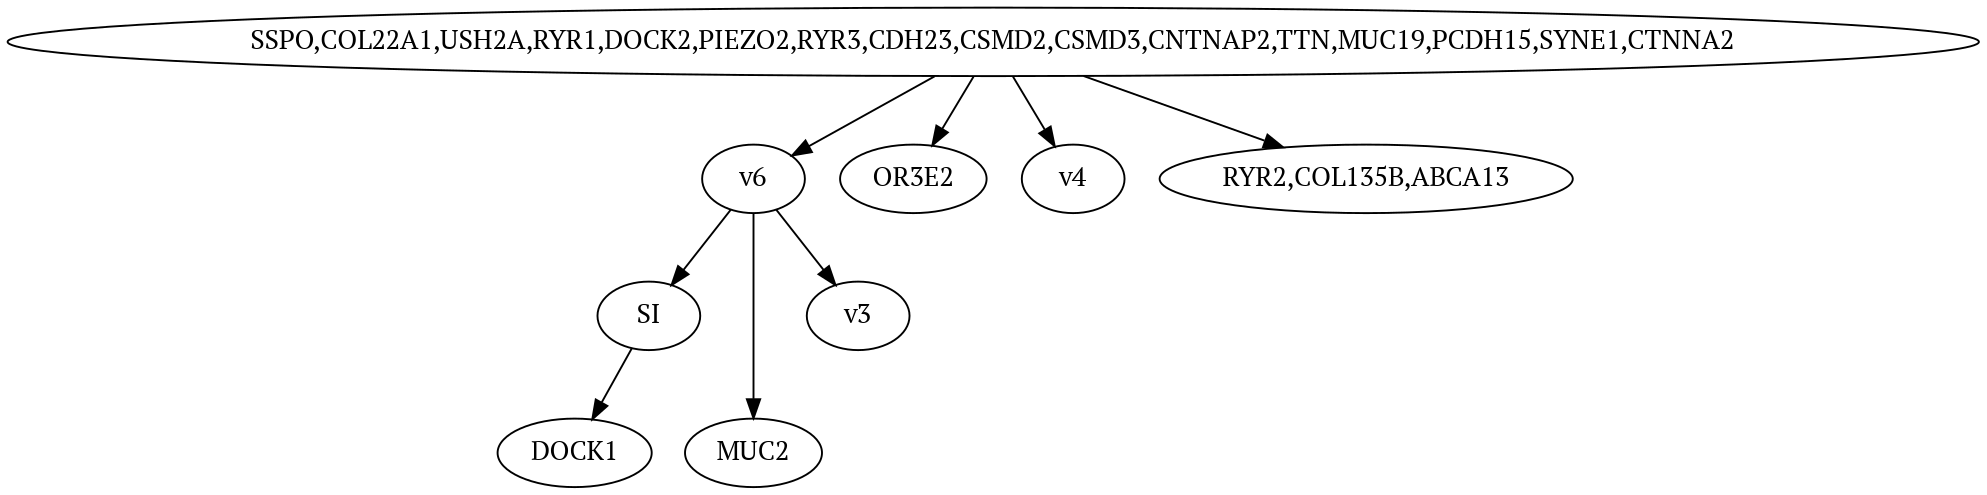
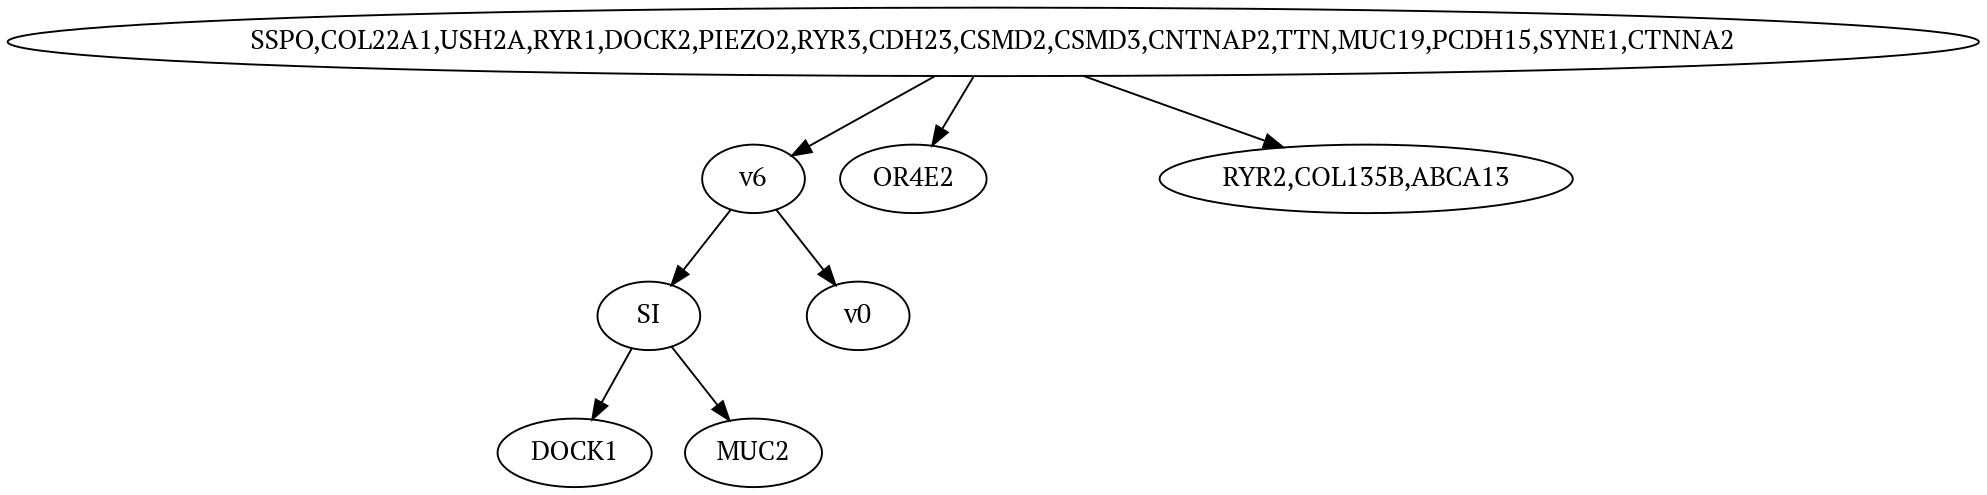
(913, 179) -> (913, 179)
(1073, 179) -> none
(754, 306) -> (694, 376)
(858, 316) -> (858, 316)
